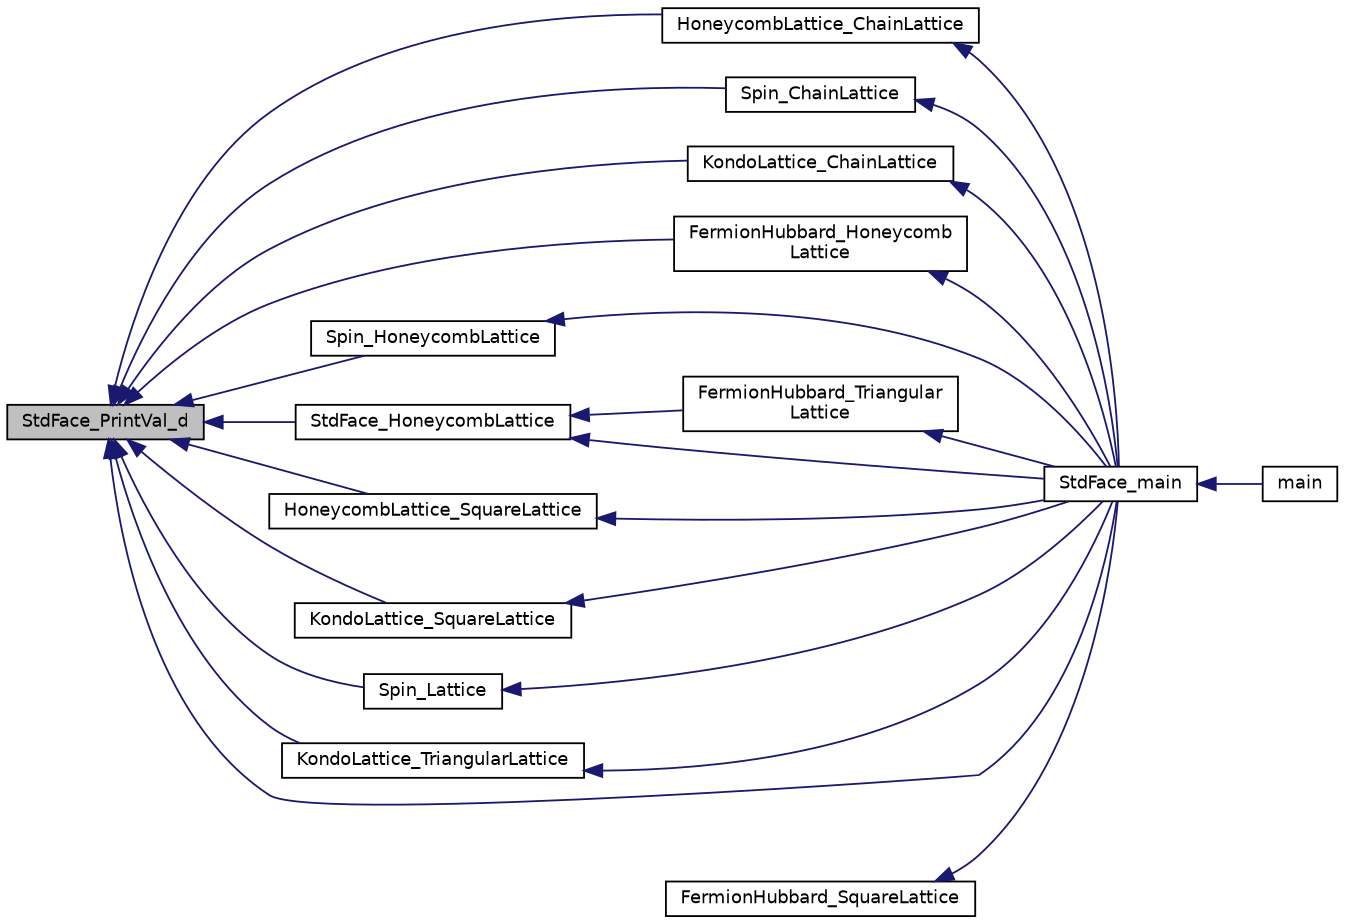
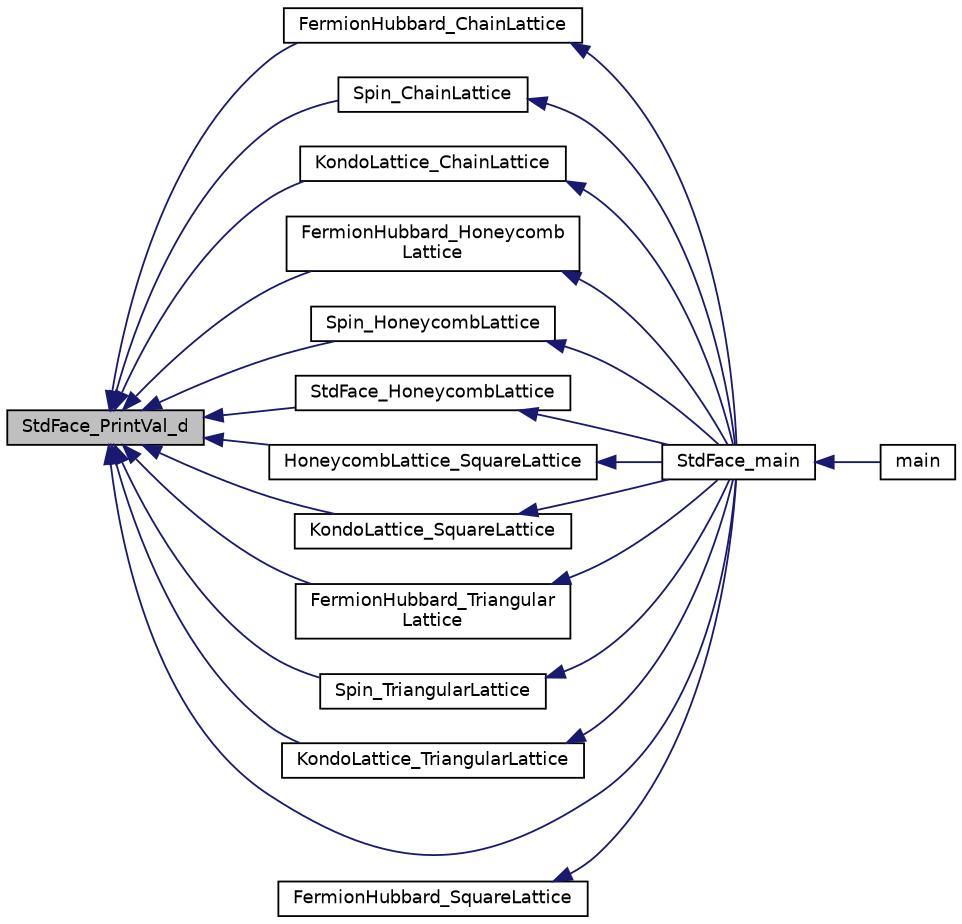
(821, 25) -> (433, 25)
(636, 413) -> (217, 532)
(433, 691) -> (433, 691)
